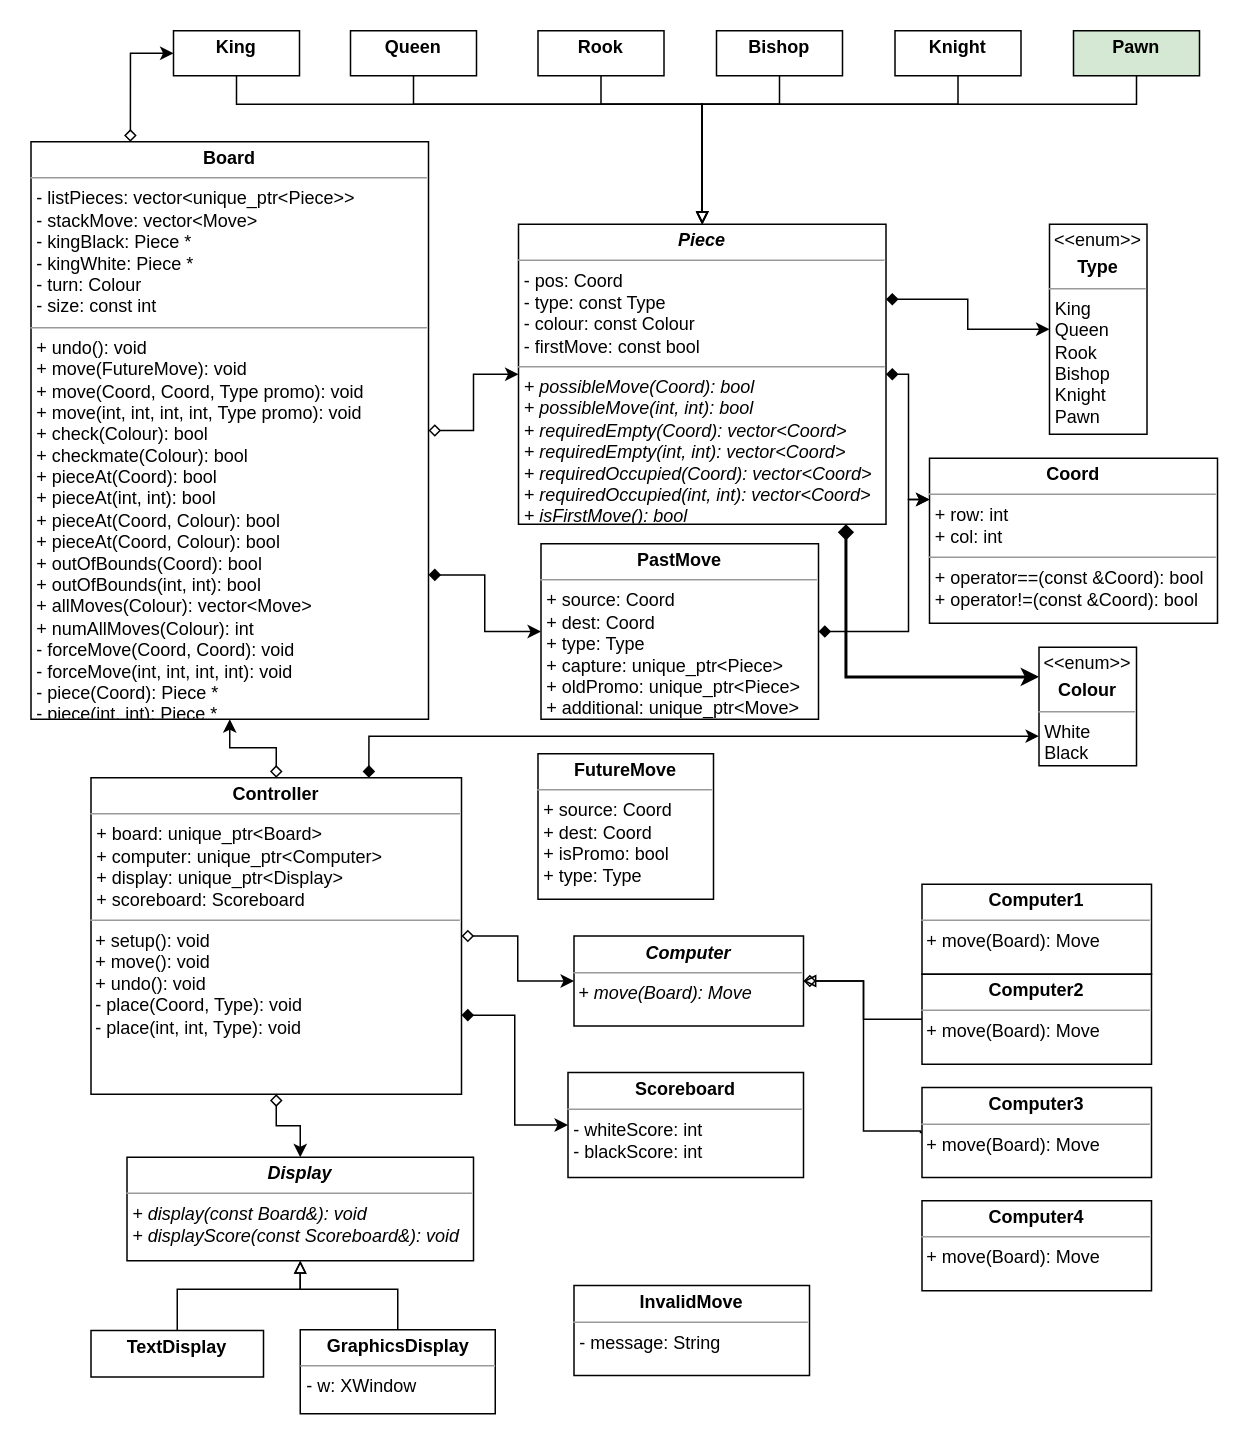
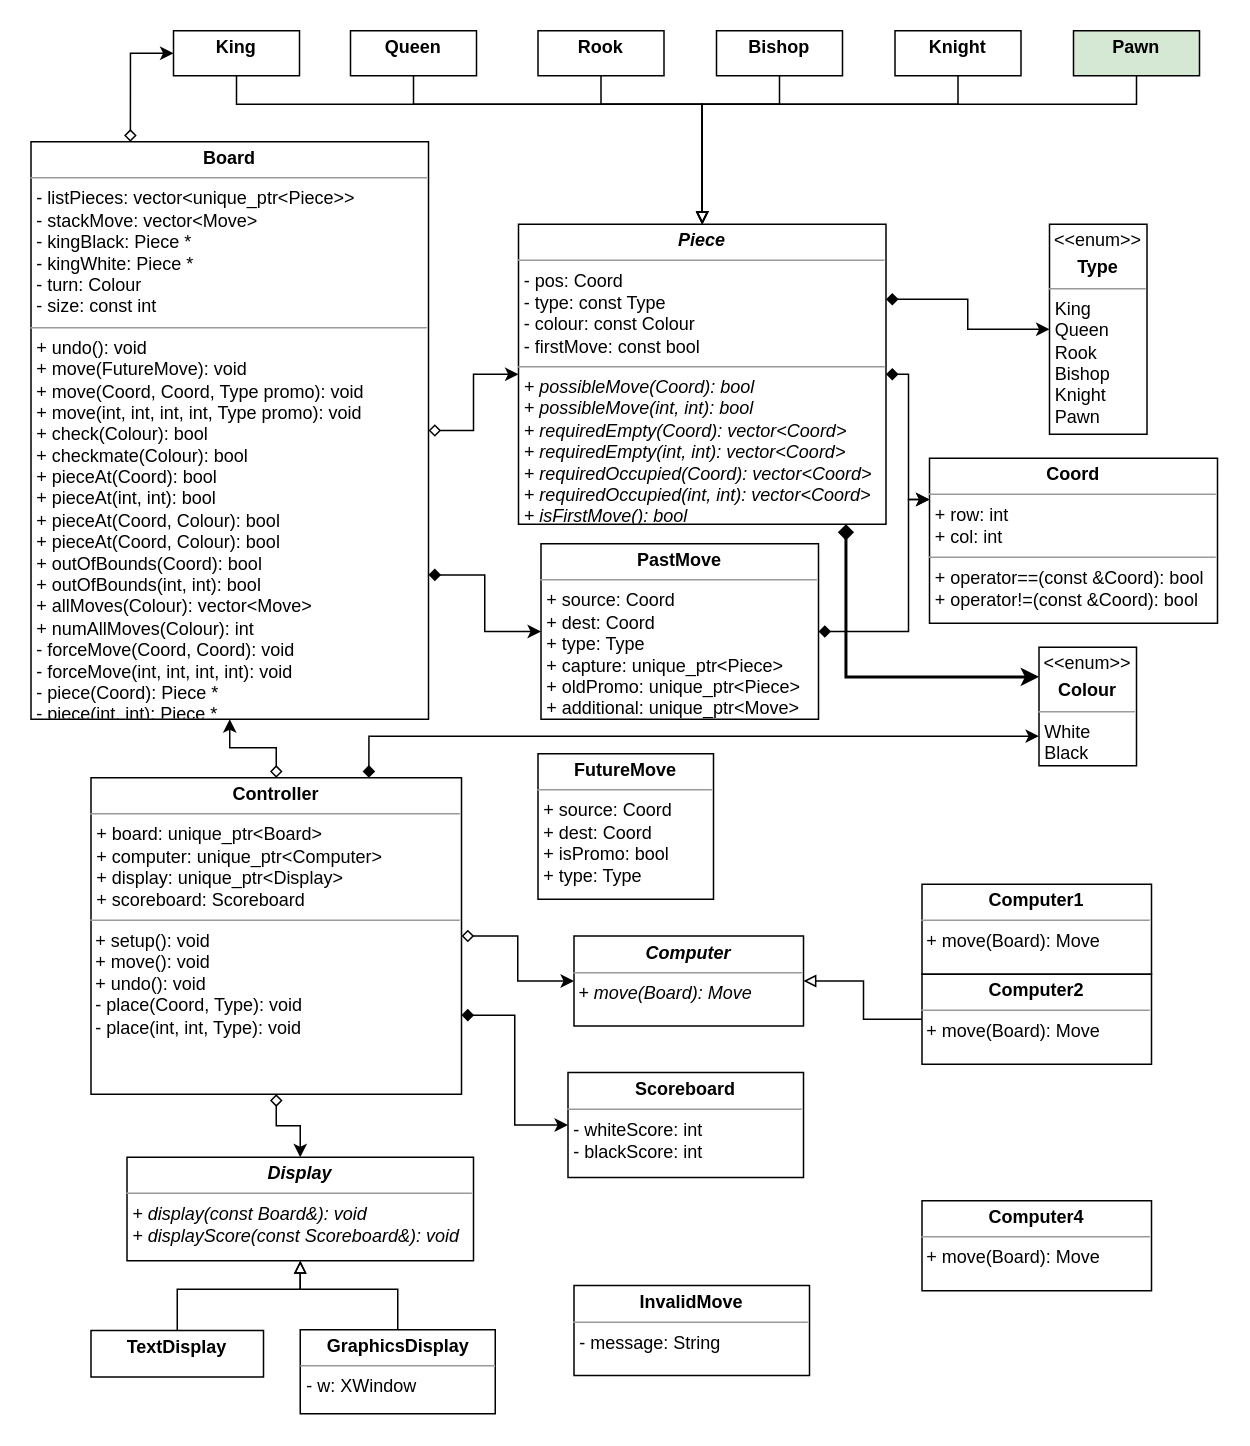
(865, 1019) -> (865, 1019)
(863, 1106) -> none
(1037, 1133) -> none
